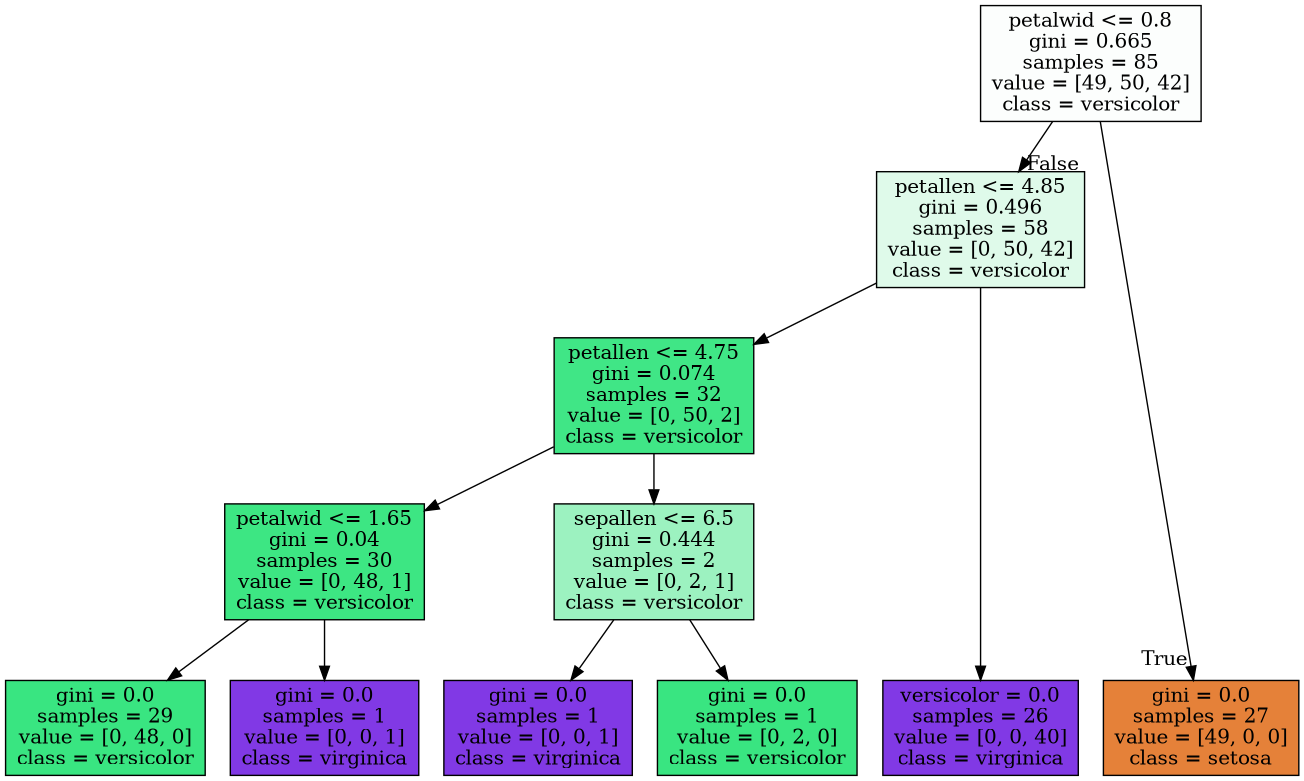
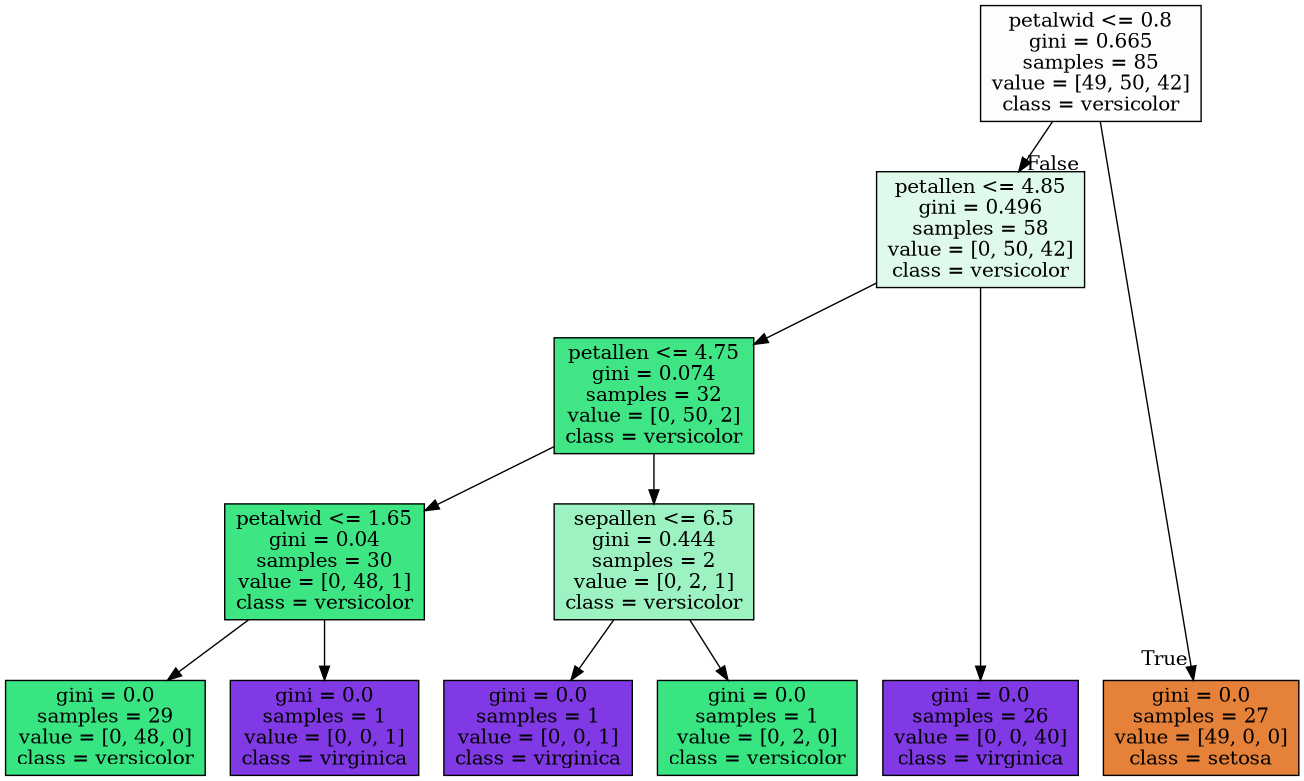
(981, 728) -> (981, 728)
